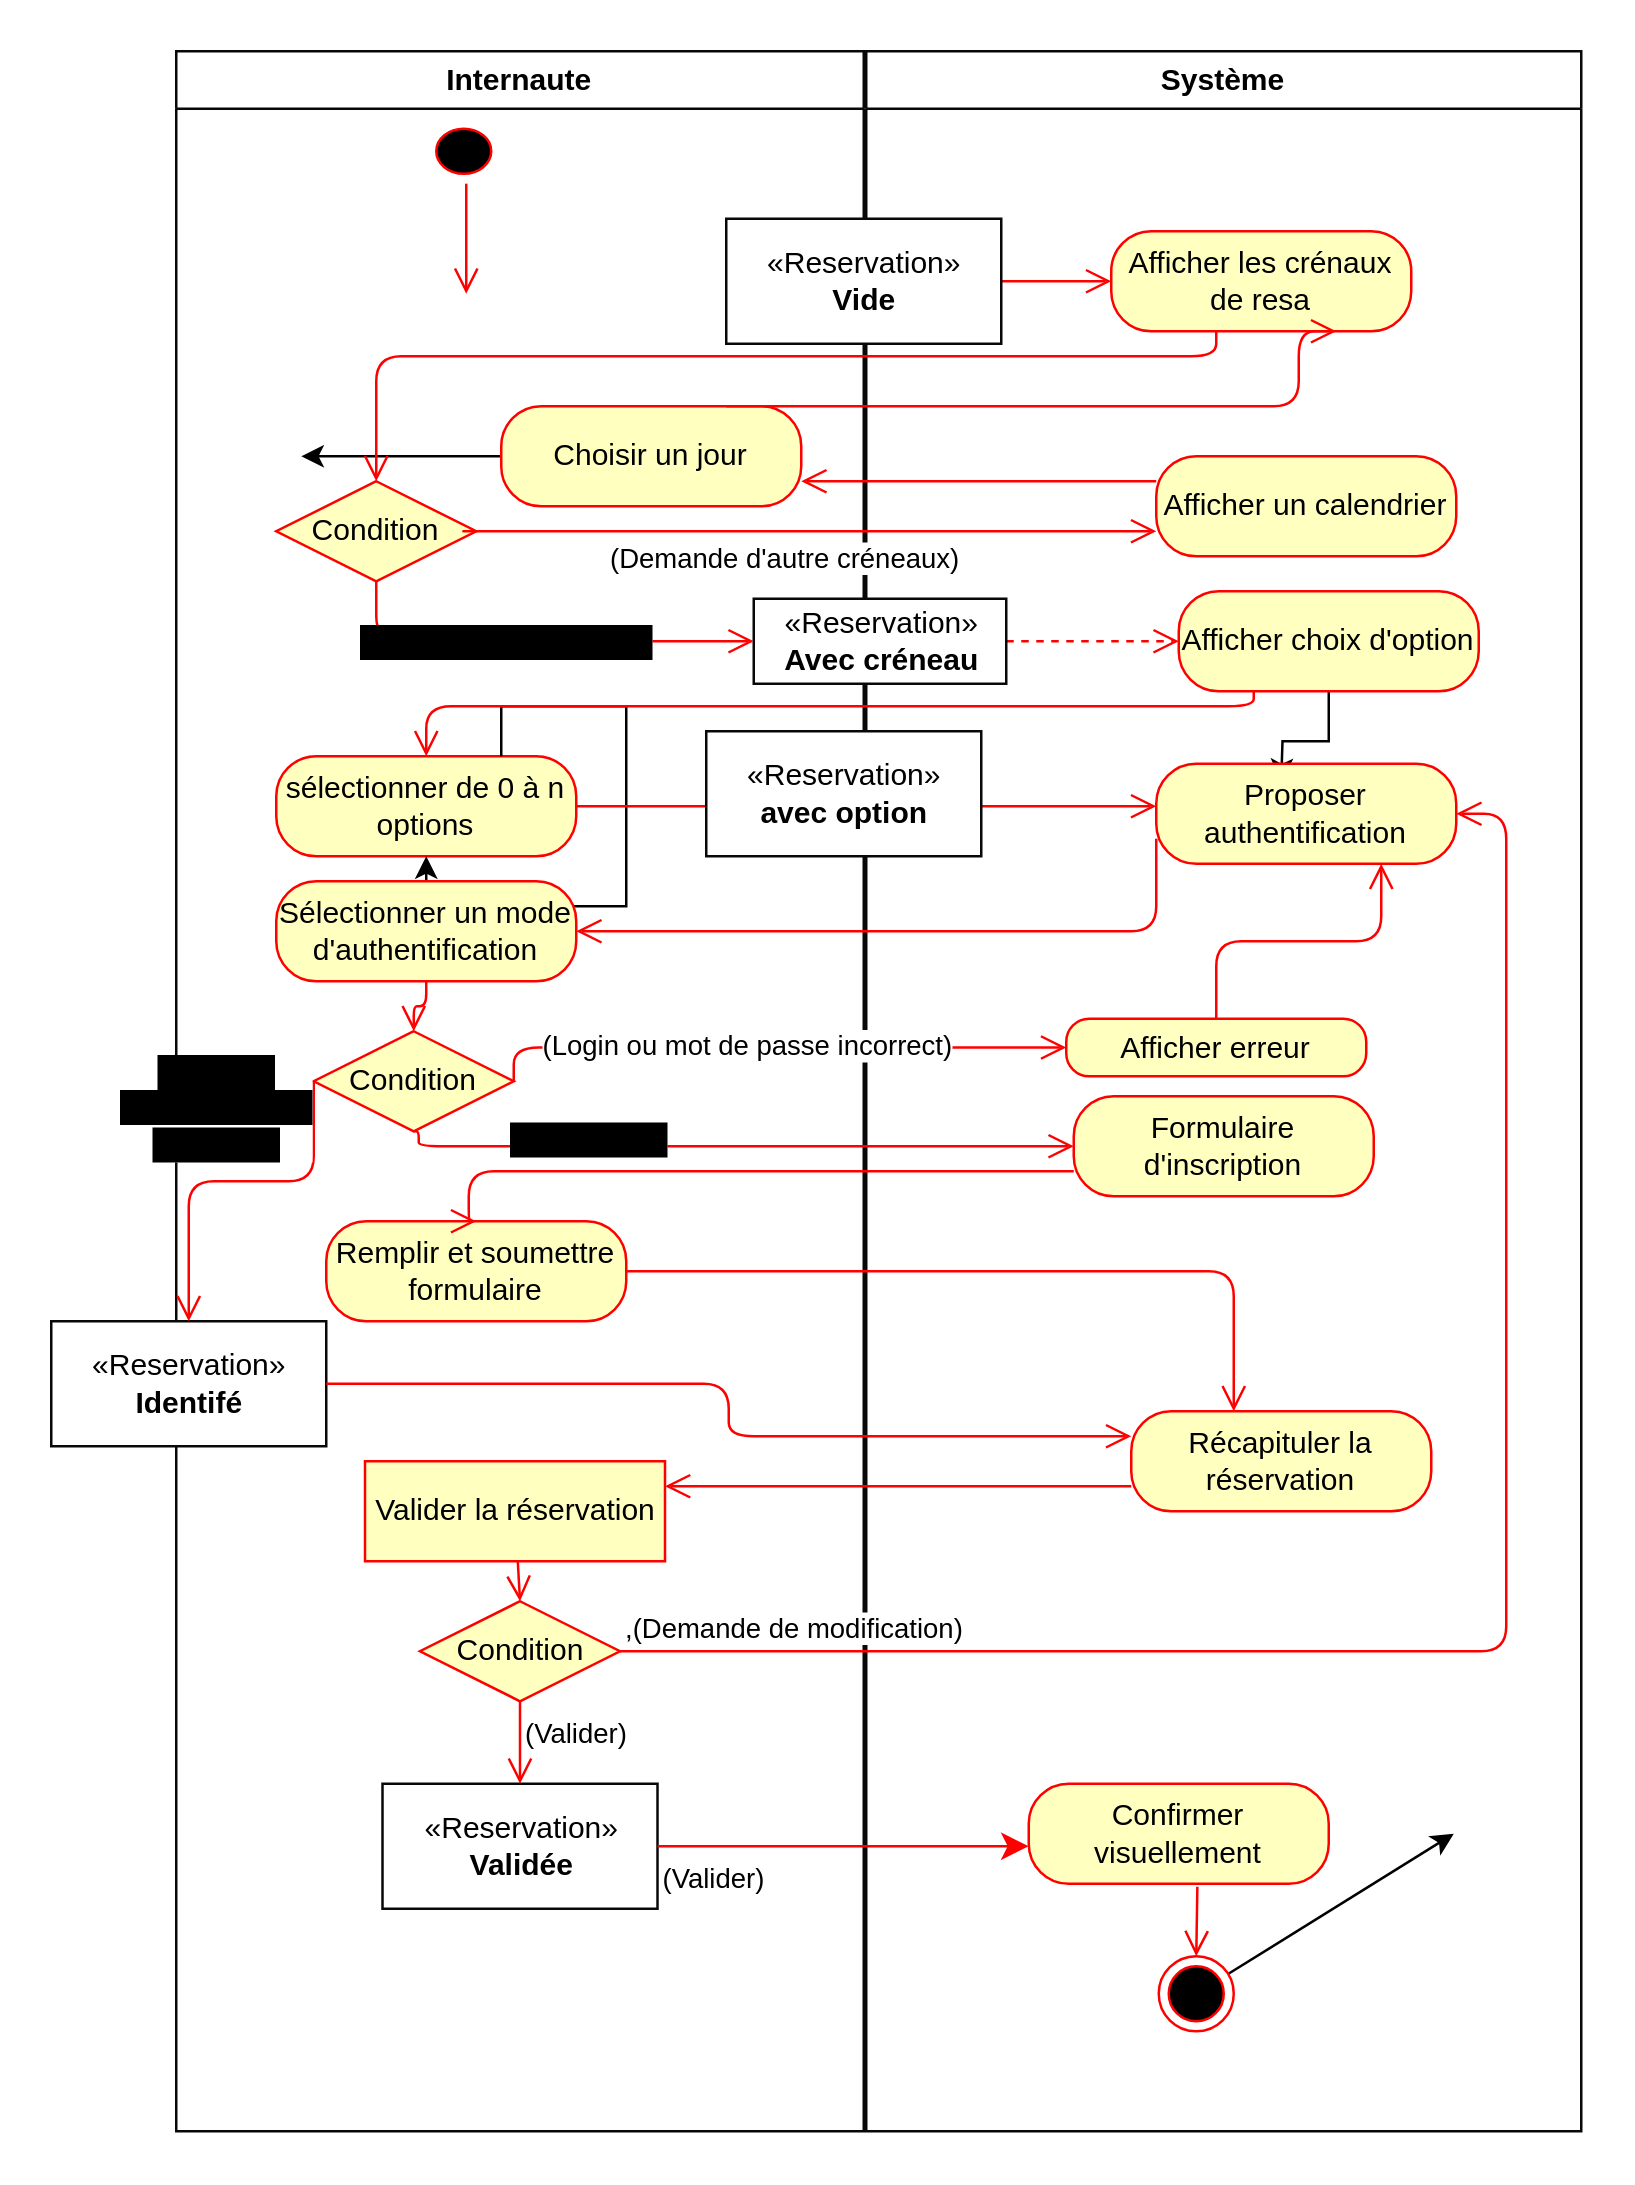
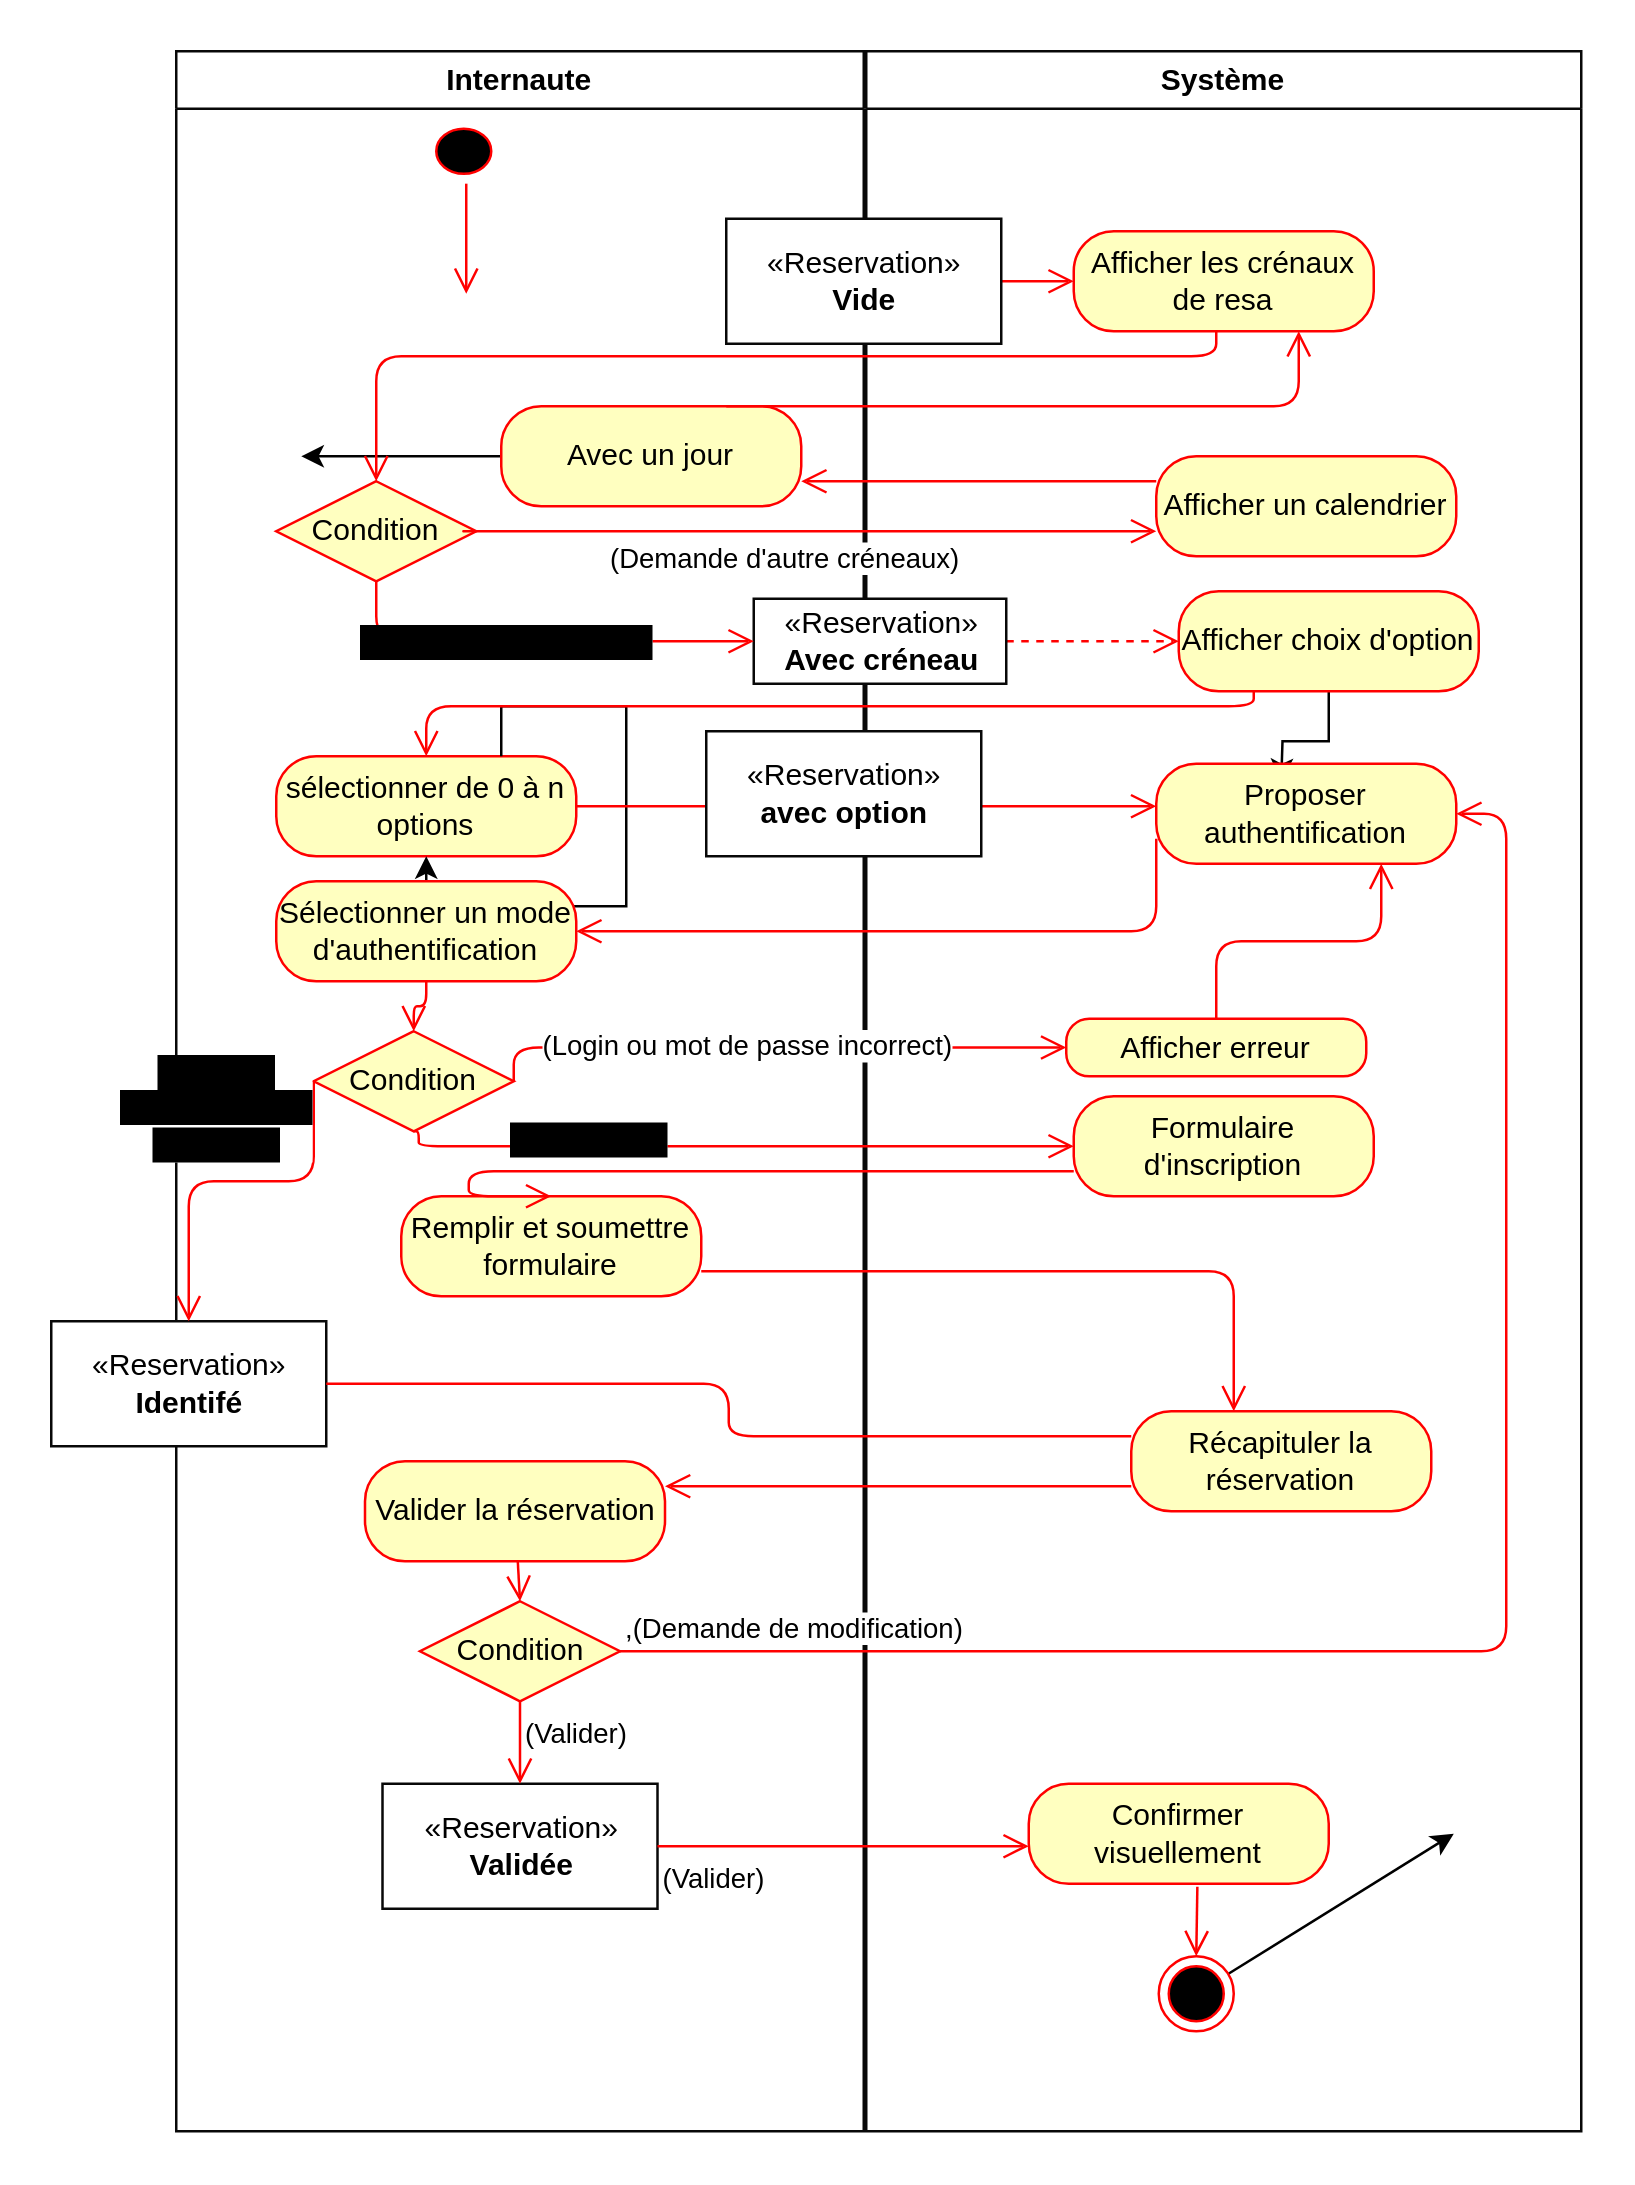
(1261, 281) -> (1224, 281)
(651, 456) -> (651, 456)
(476, 1271) -> (551, 1246)
(1122, 1436) -> (1125, 1436)
(515, 1511) -> (515, 1511)
(1007, 1846) -> (1013, 1846)
